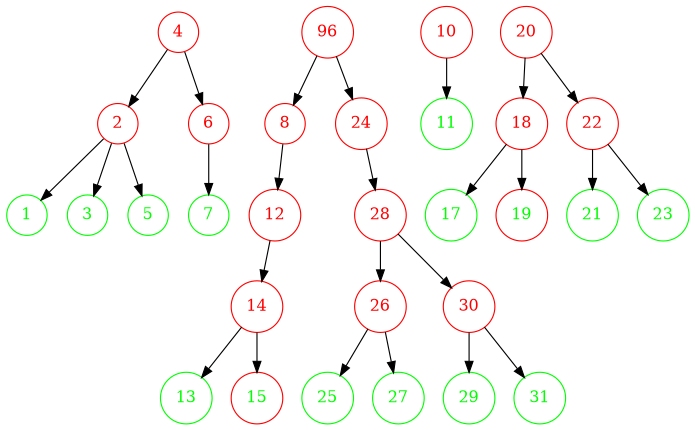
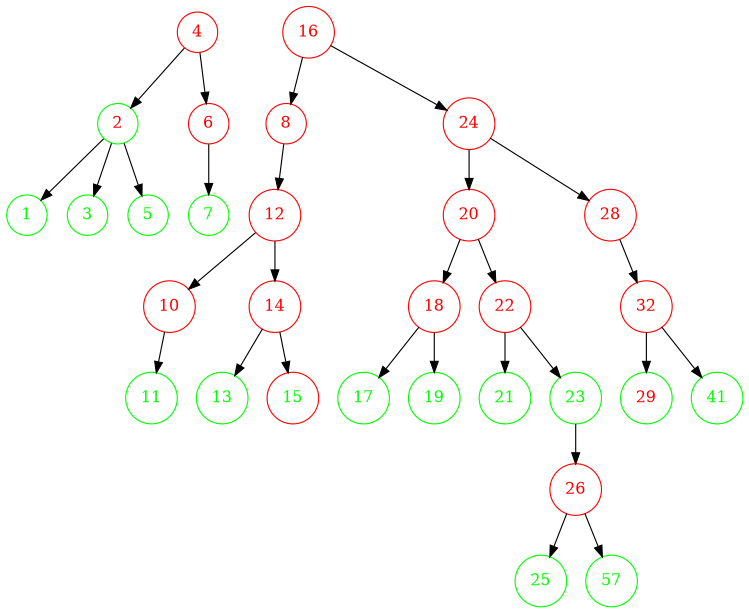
(328, 32) -> (309, 32)
(118, 124) -> (118, 124)
none -> (469, 164)
(522, 215) -> (434, 398)
(380, 255) -> (576, 438)
none -> (227, 257)
(469, 307) -> (646, 307)
(398, 398) -> (612, 581)
(469, 398) -> (646, 398)
(540, 398) -> (717, 398)
